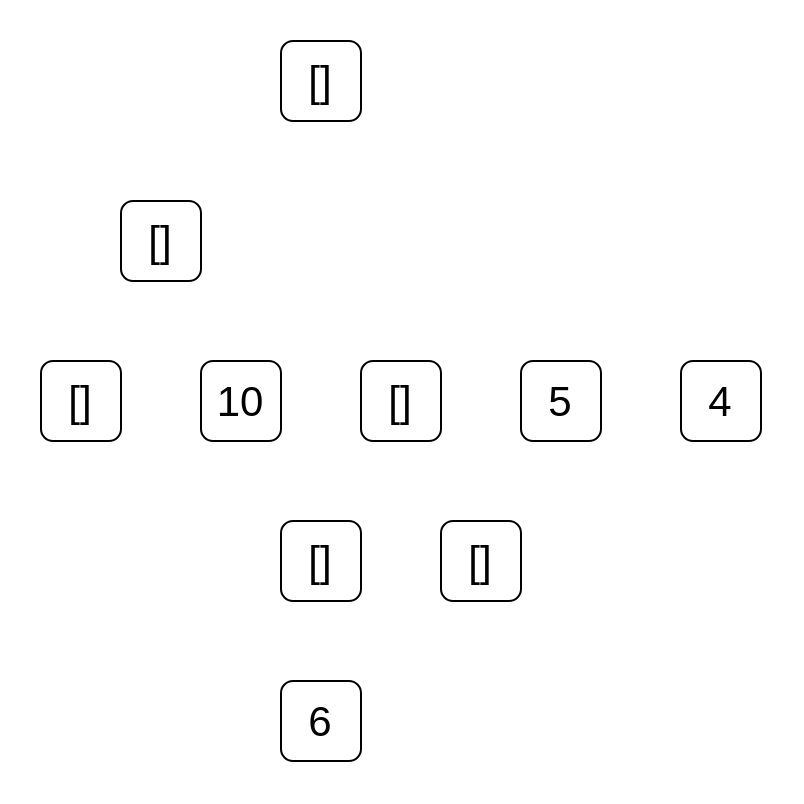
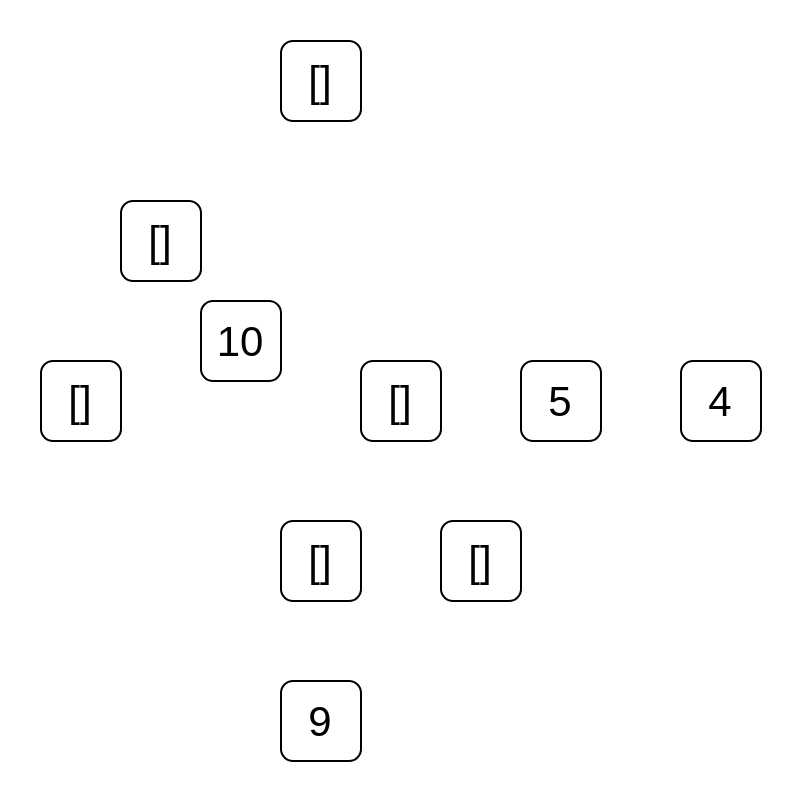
(241, 401) -> (241, 341)
(321, 721) -> (321, 721)
